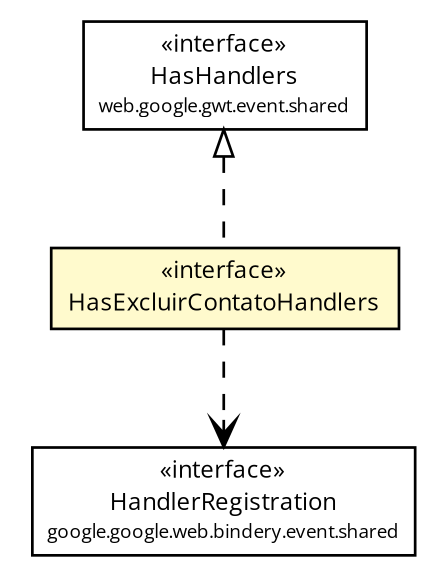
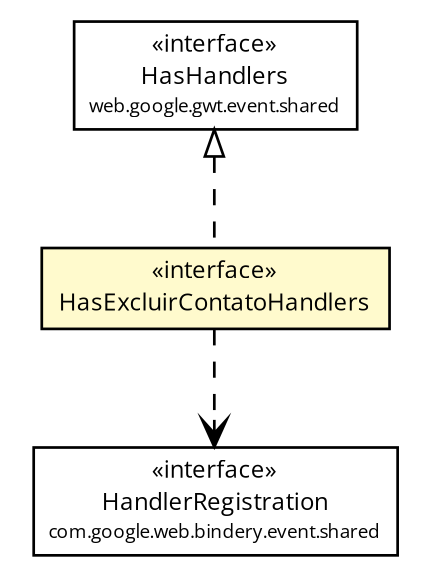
(224, 532) -> (216, 532)
